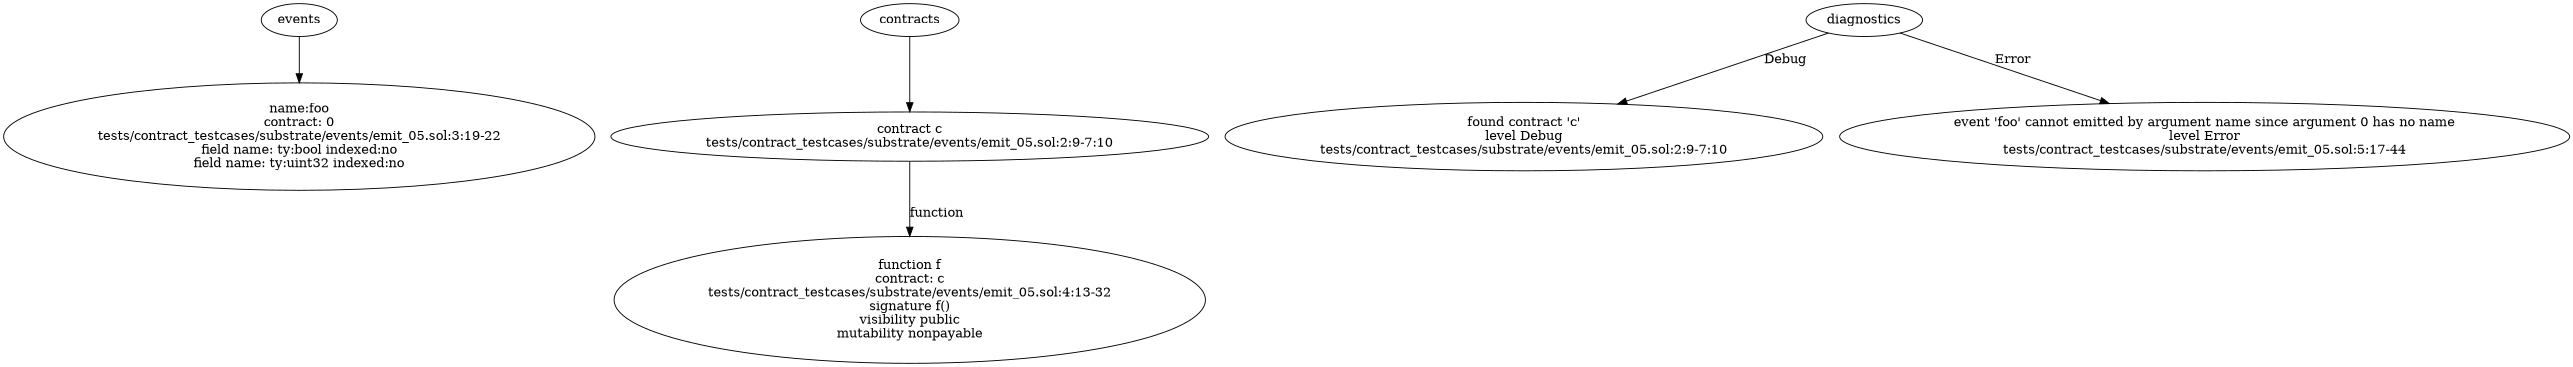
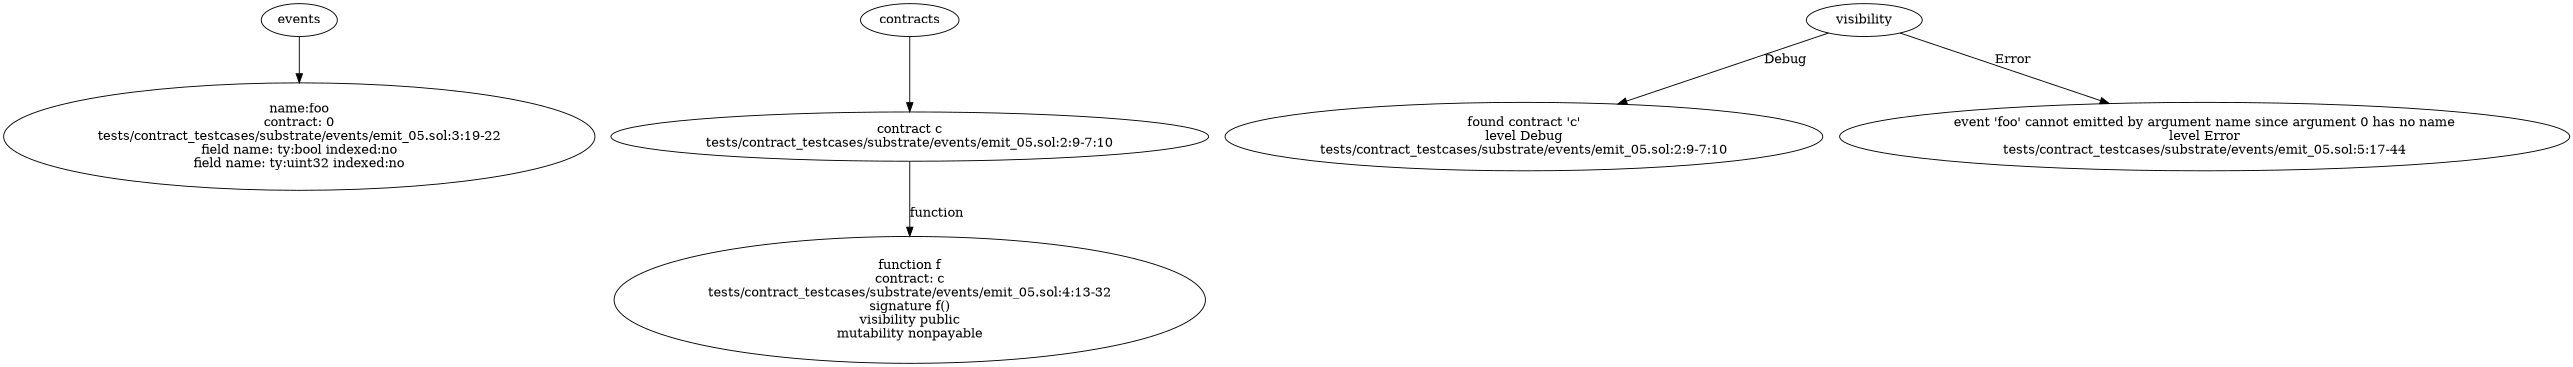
(1864, 20) -> (1864, 20)
